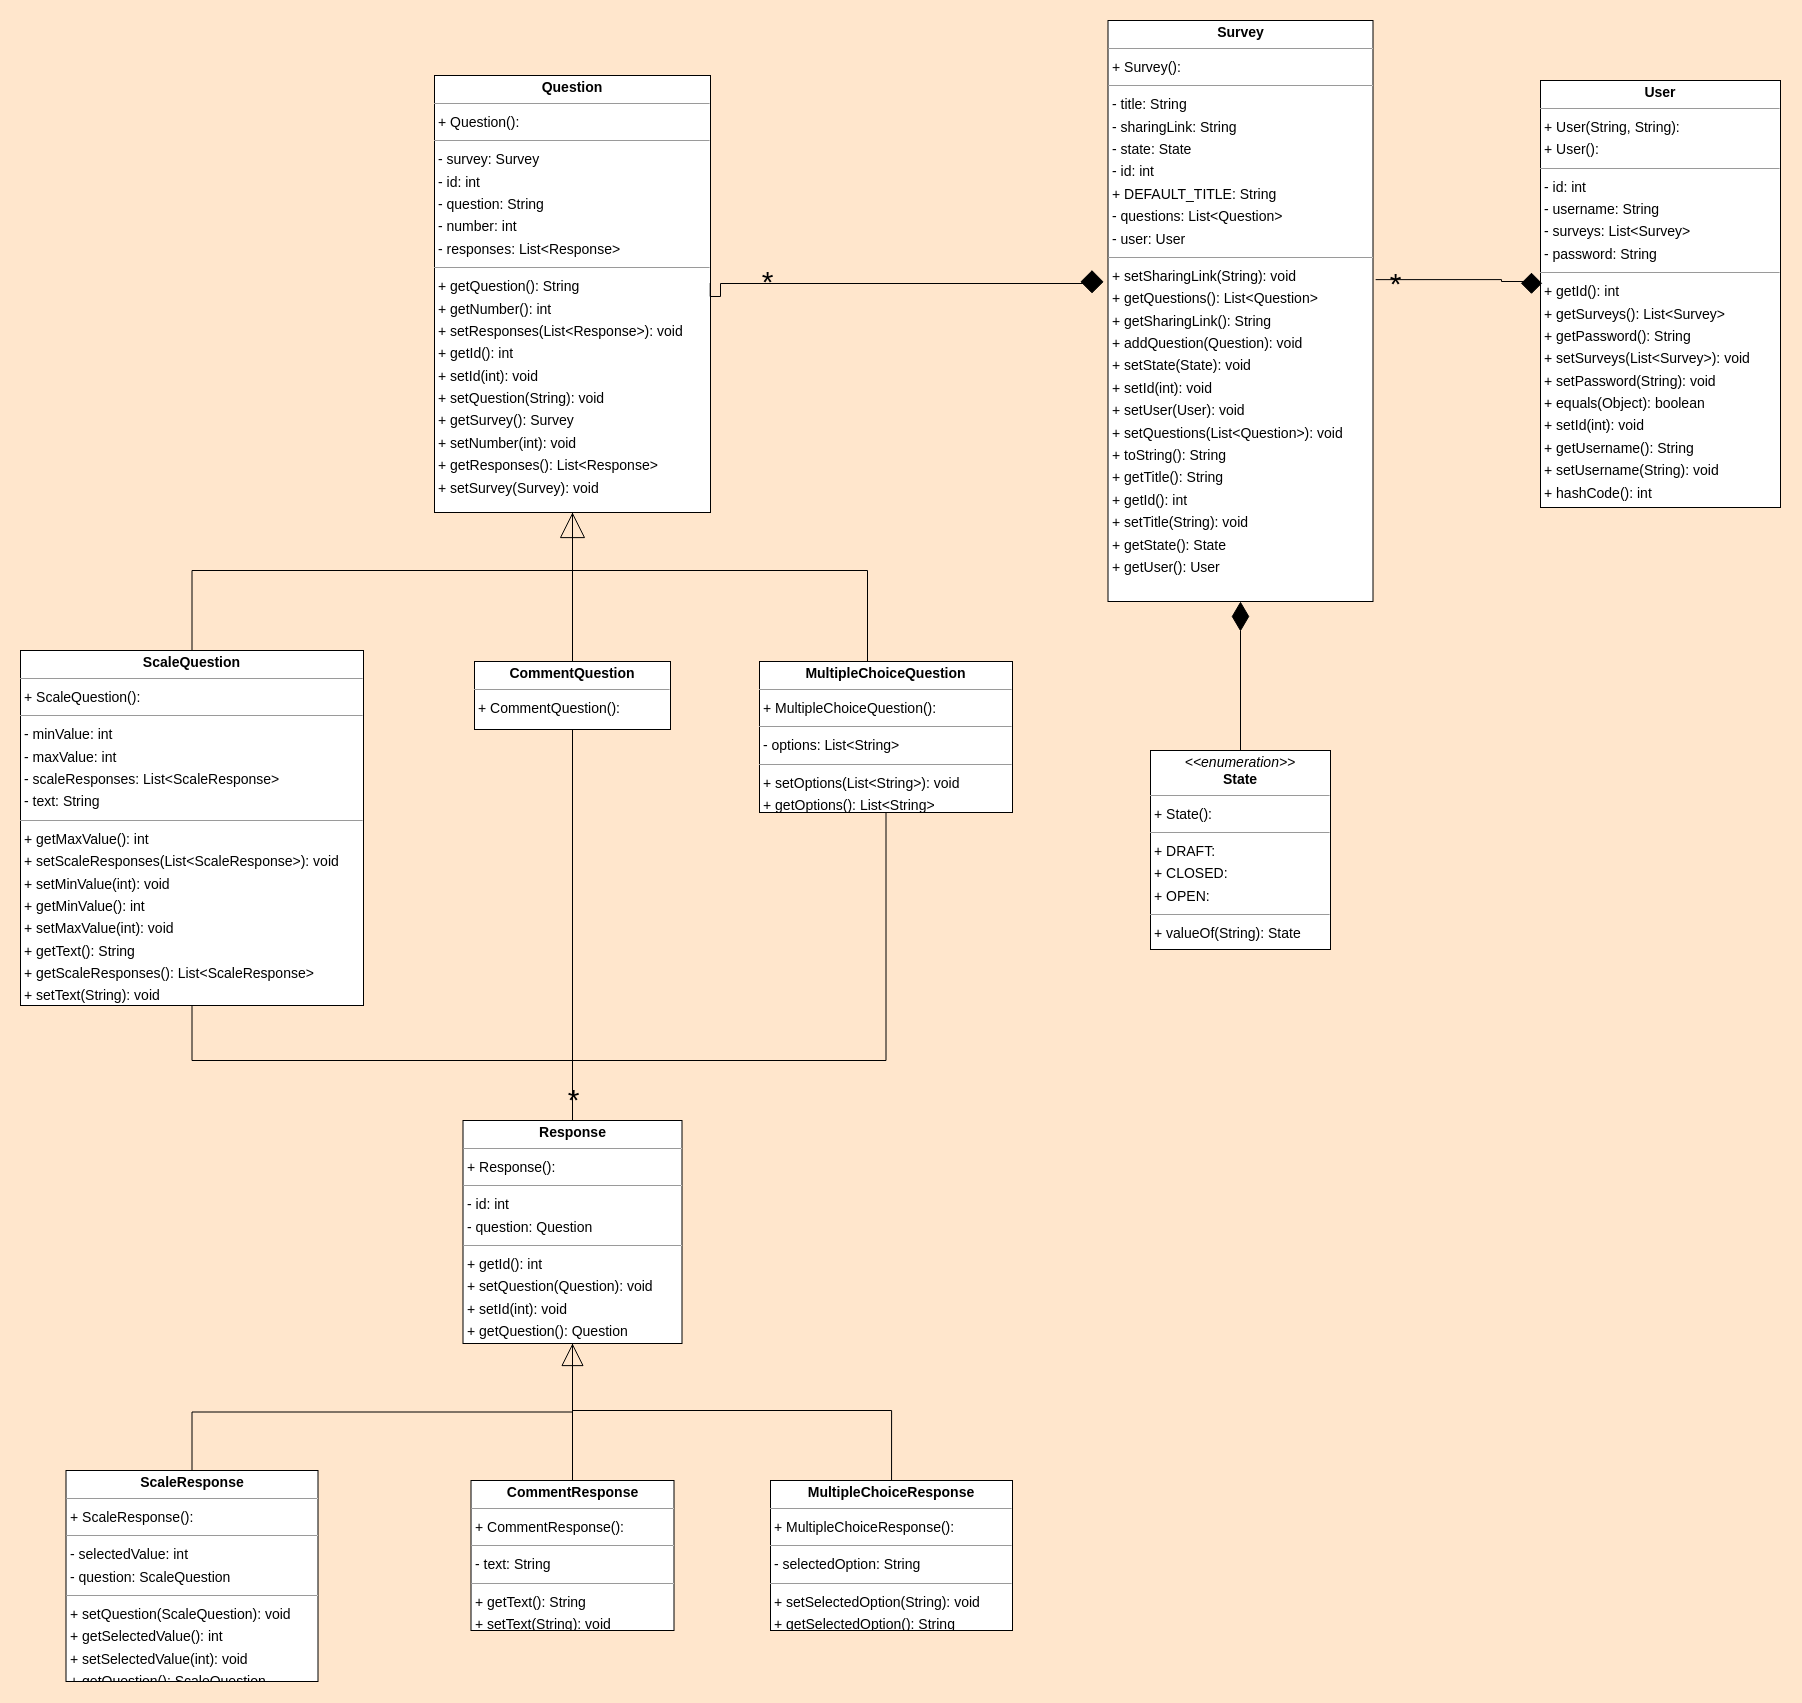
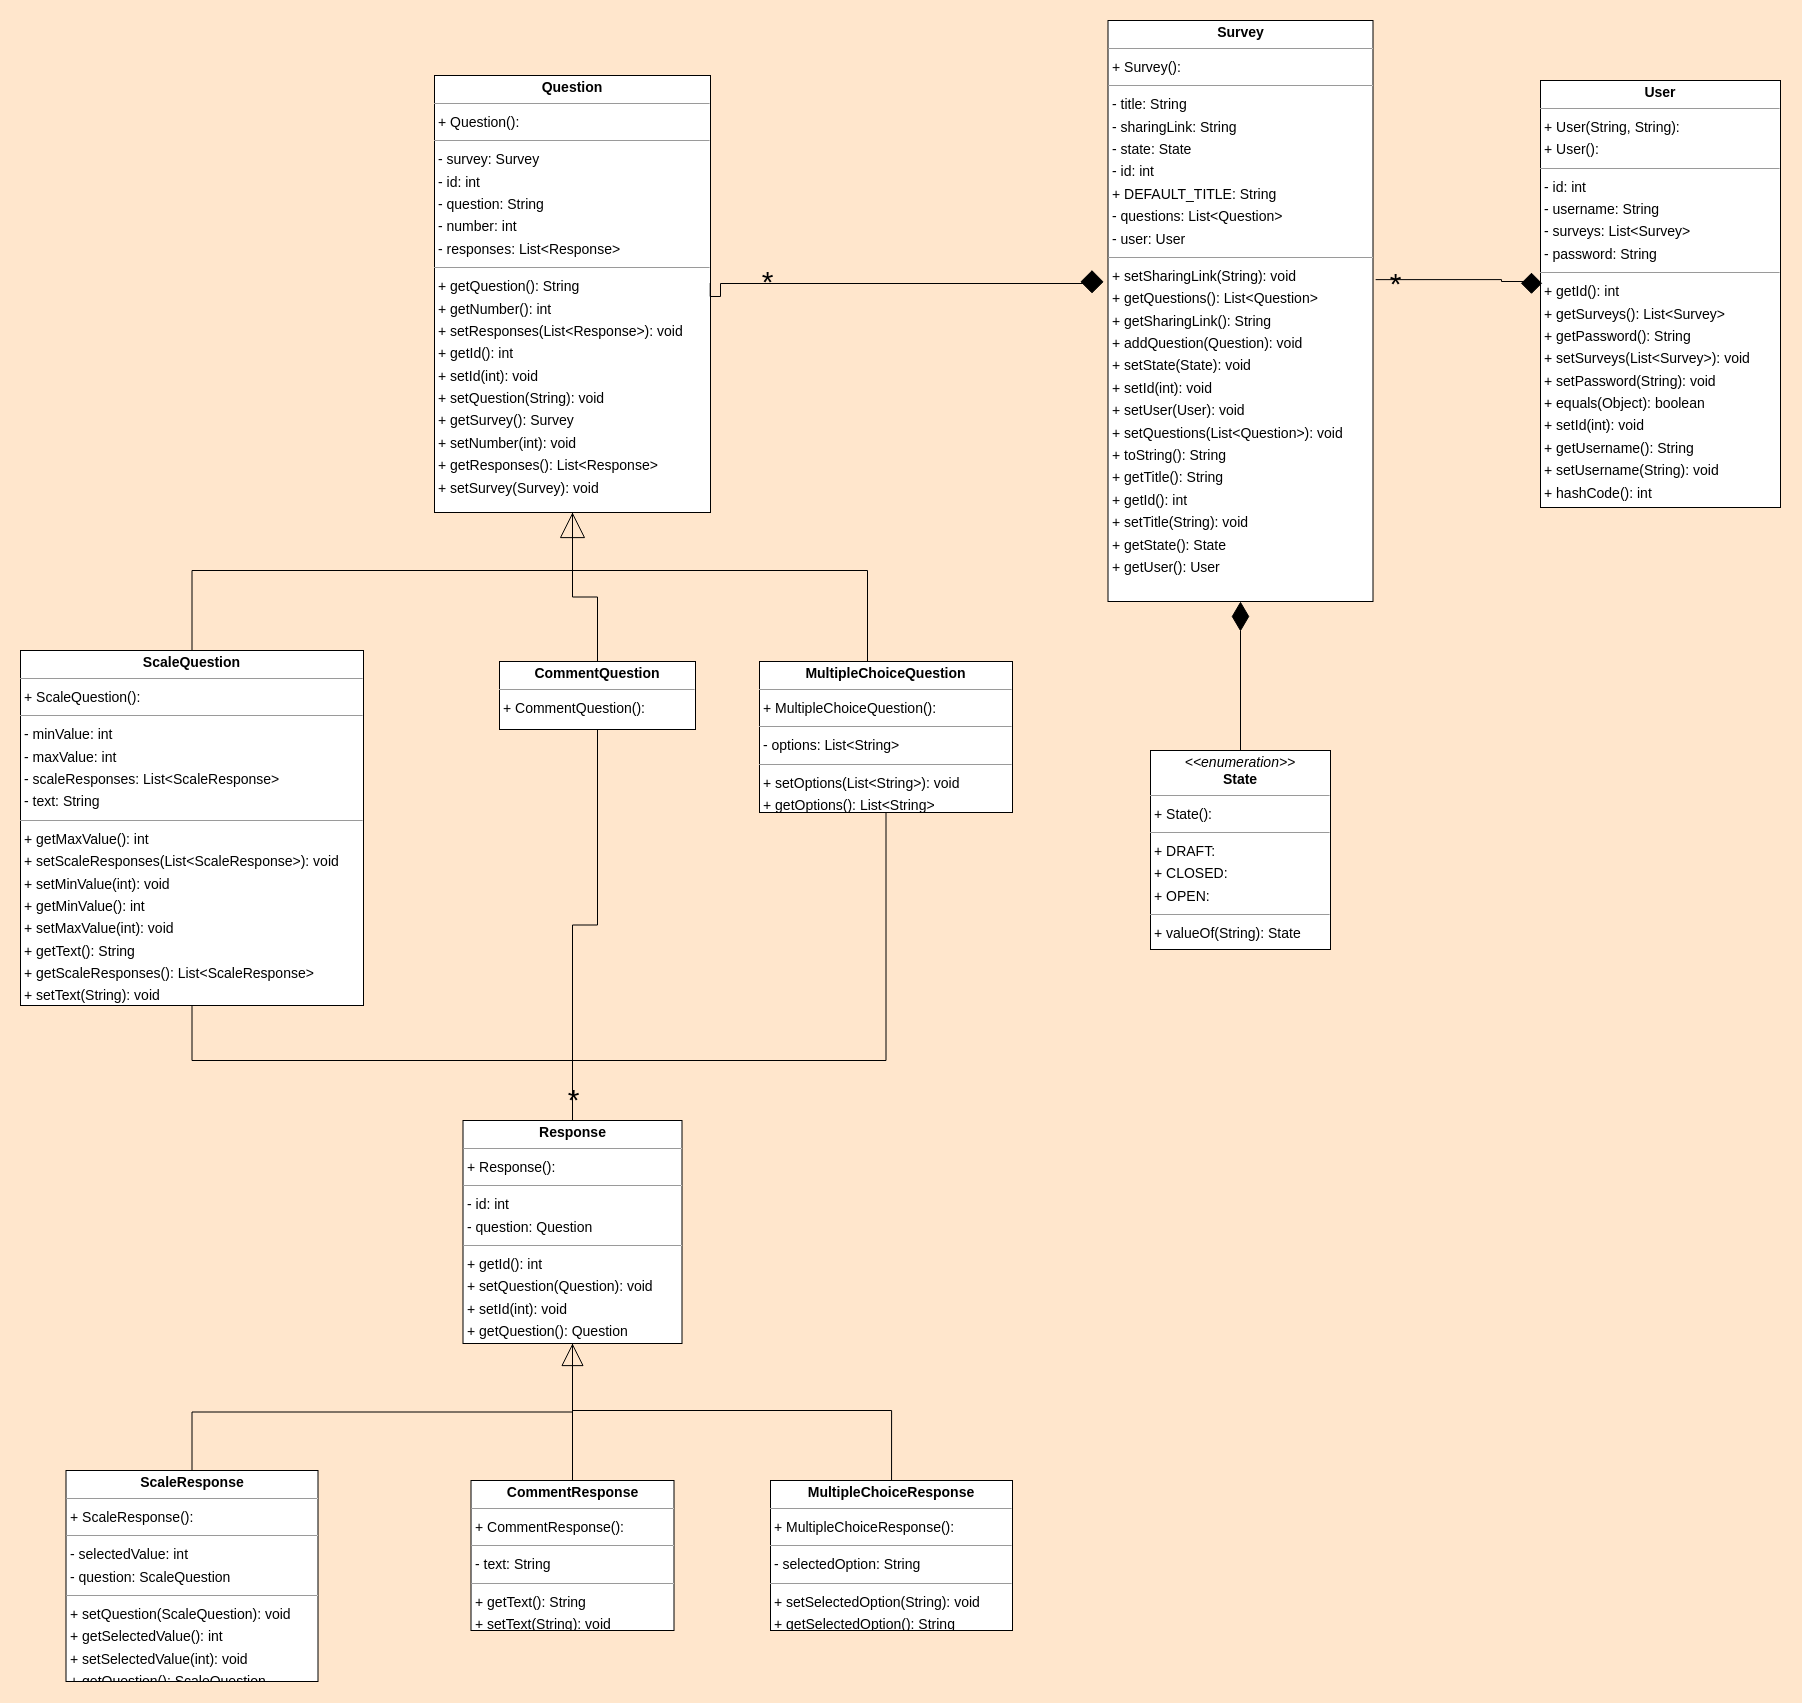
(573, 696) -> (598, 696)
